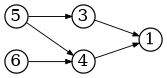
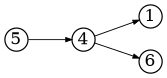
(84, 16) -> none
(47, 62) -> (114, 50)
